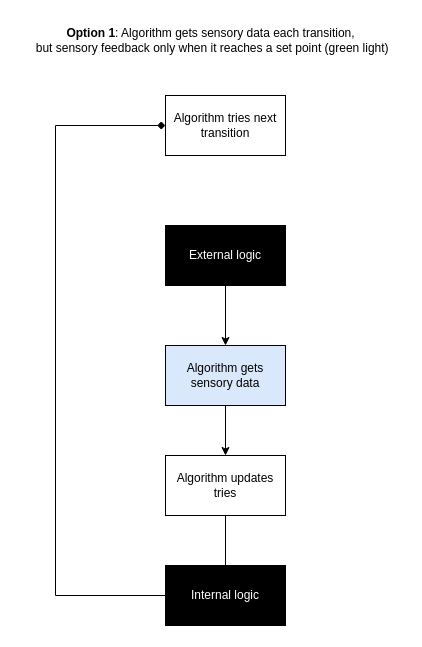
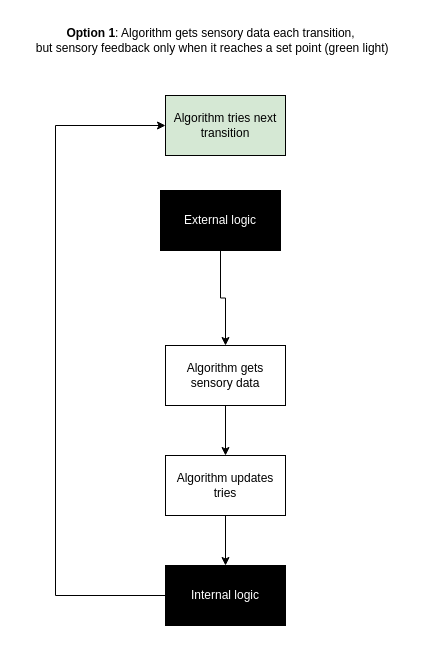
(156, 126) -> (157, 126)
(226, 126) -> (226, 126)
(226, 256) -> (221, 221)
(226, 376) -> (226, 376)
(226, 560) -> (226, 557)
